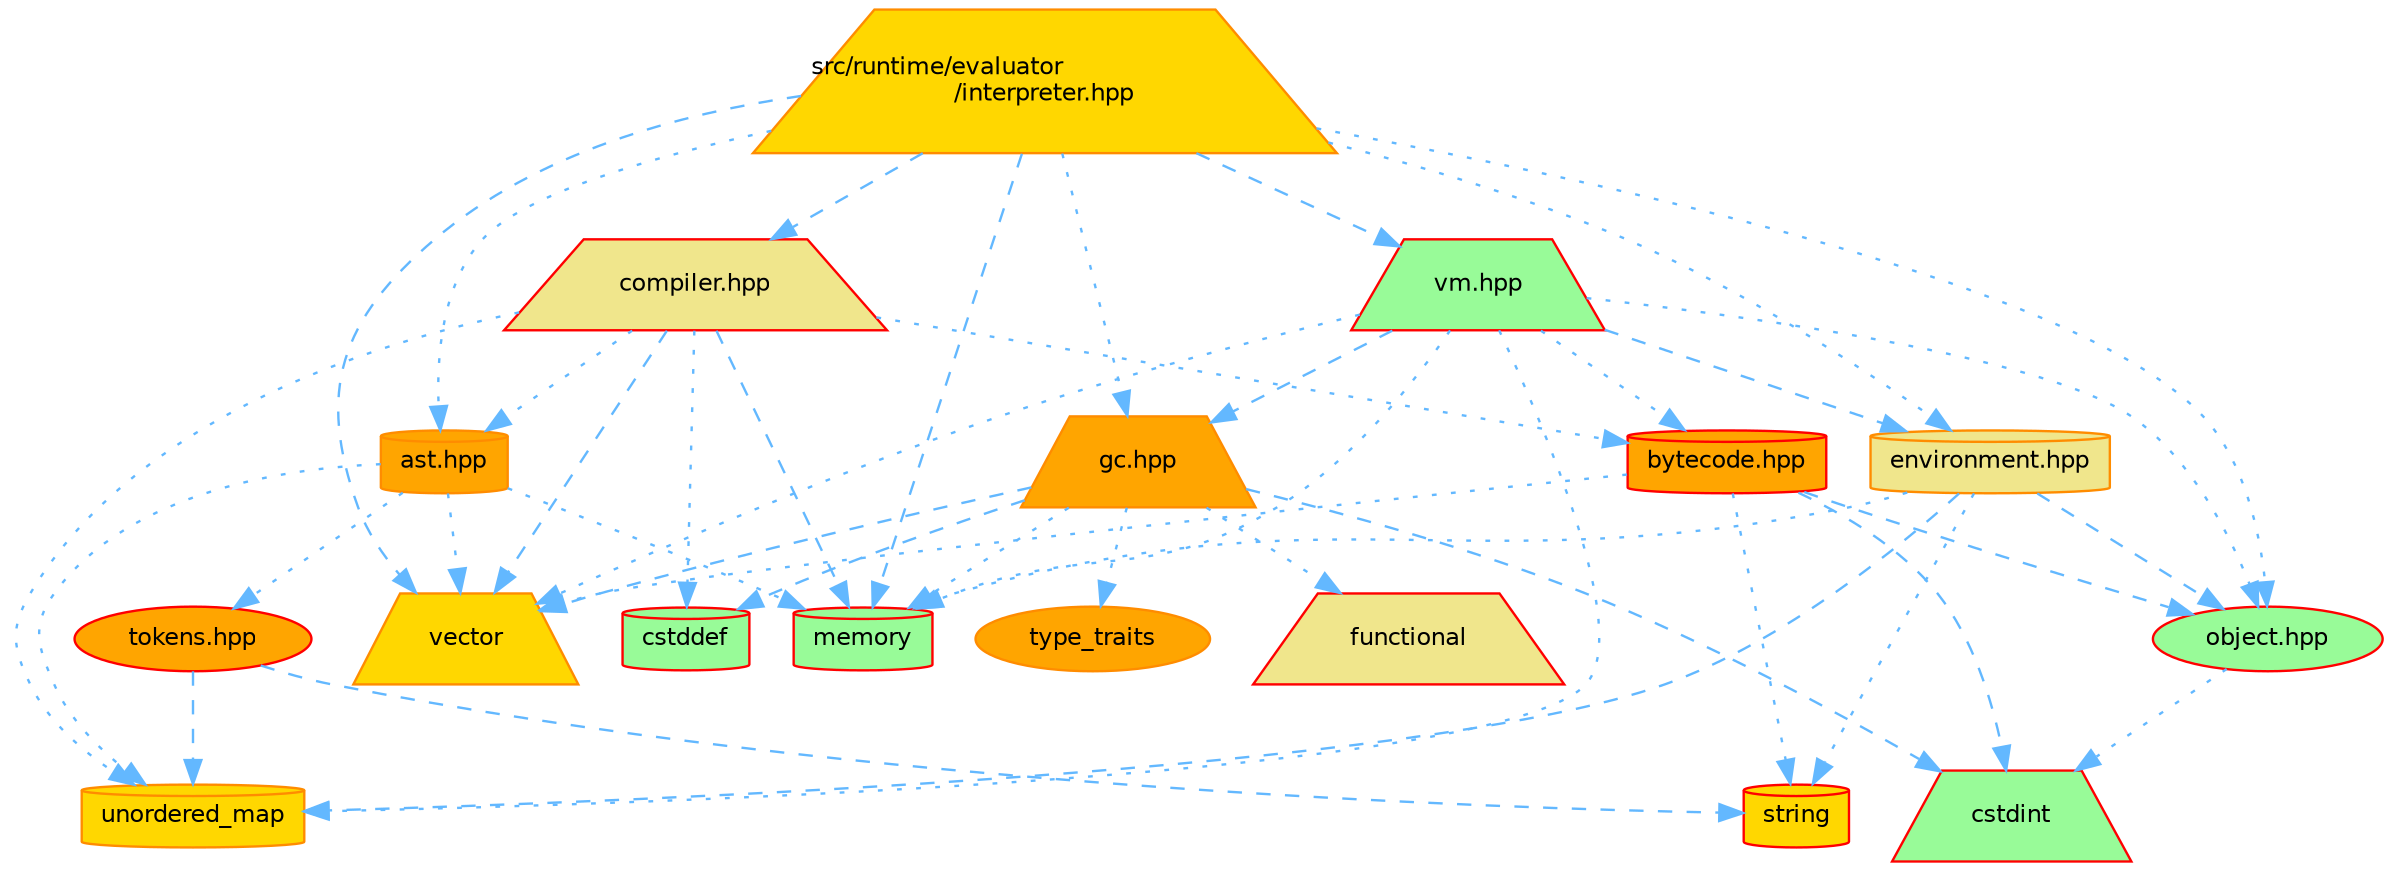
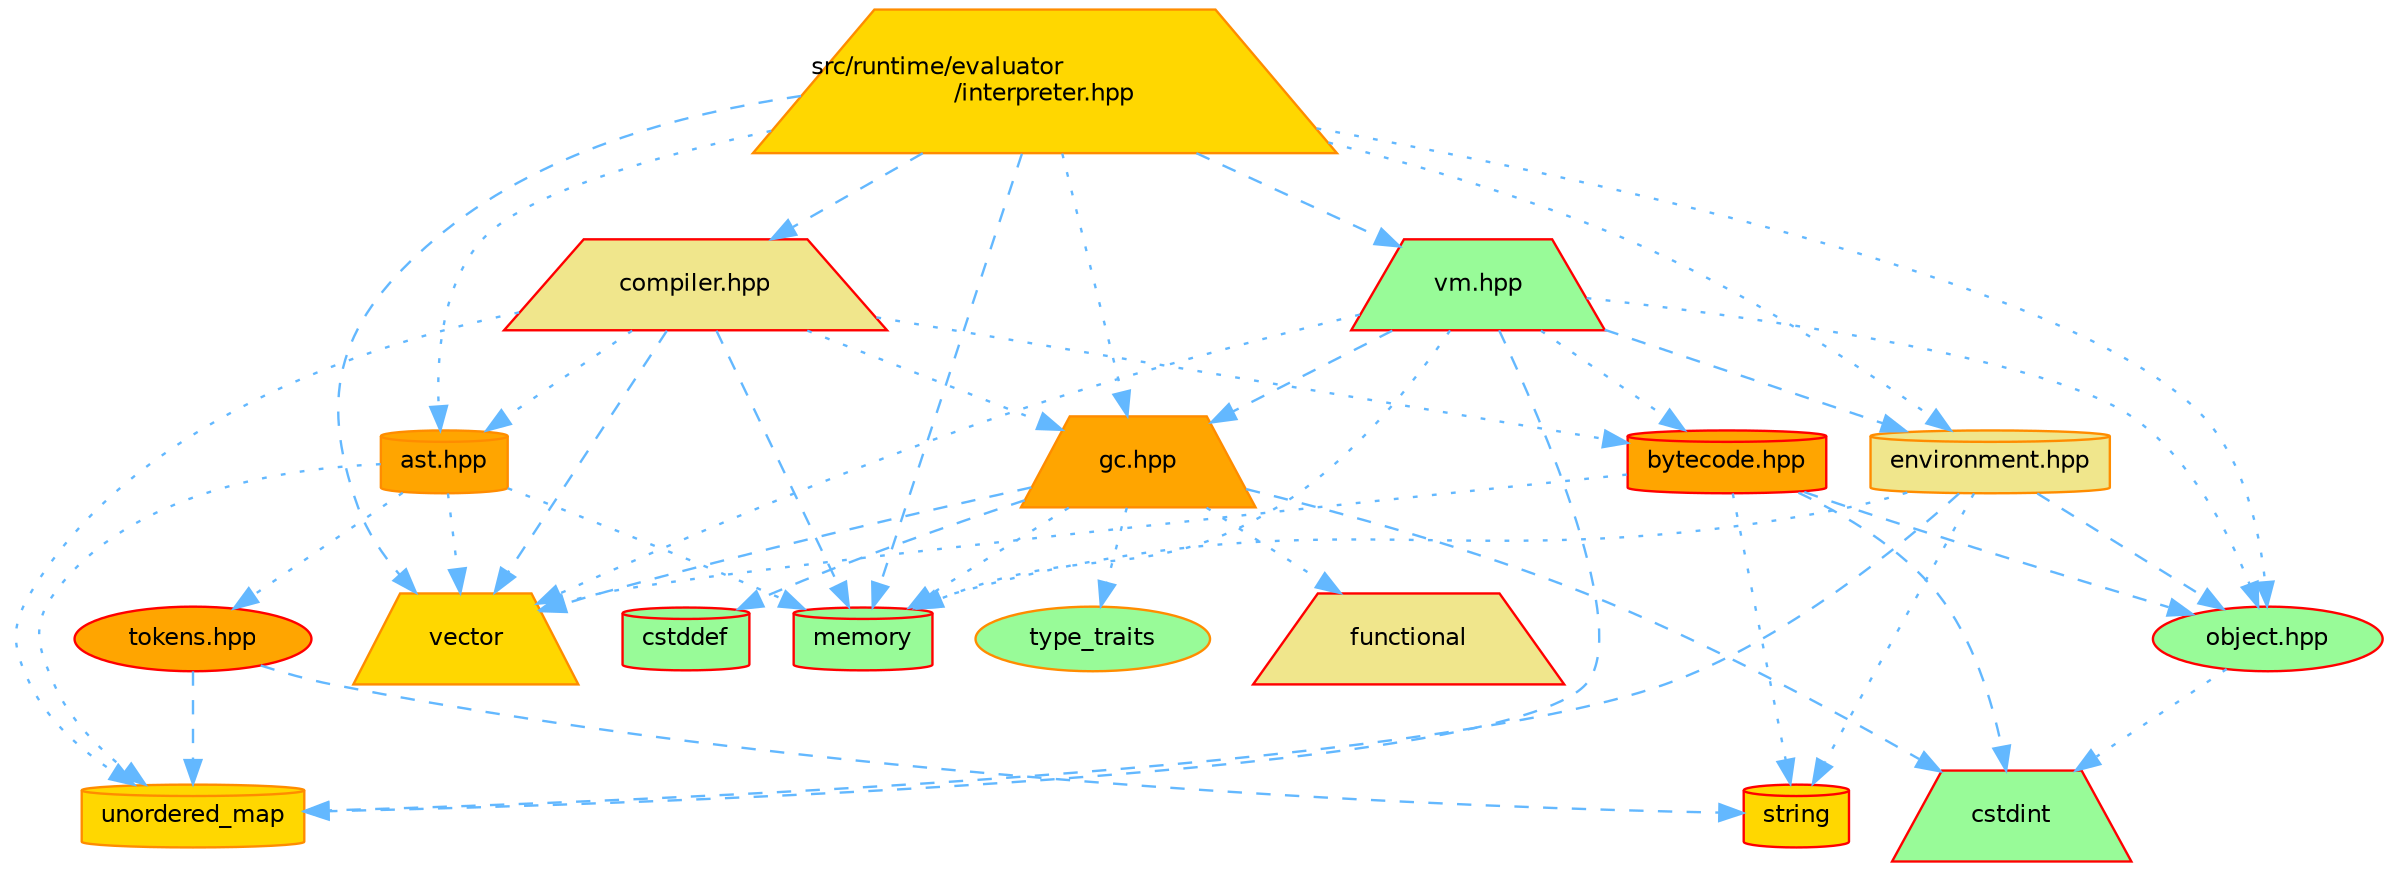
(691, 456) -> (923, 376)
(1093, 639) -> (1093, 639)
(1150, 771) -> (1150, 771)
